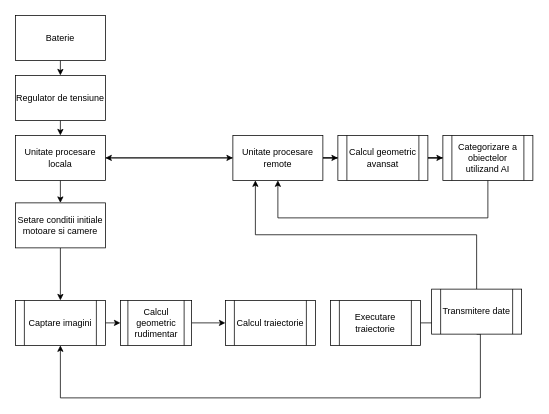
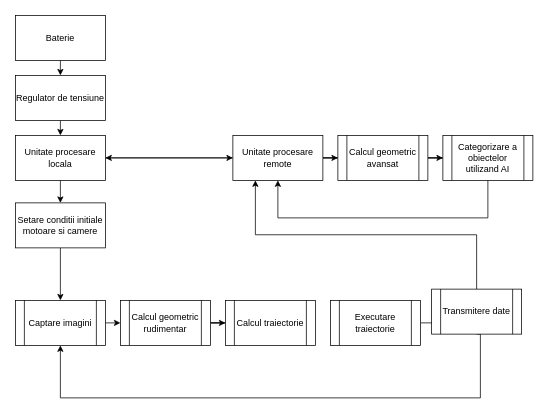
(156, 323) -> (165, 323)
